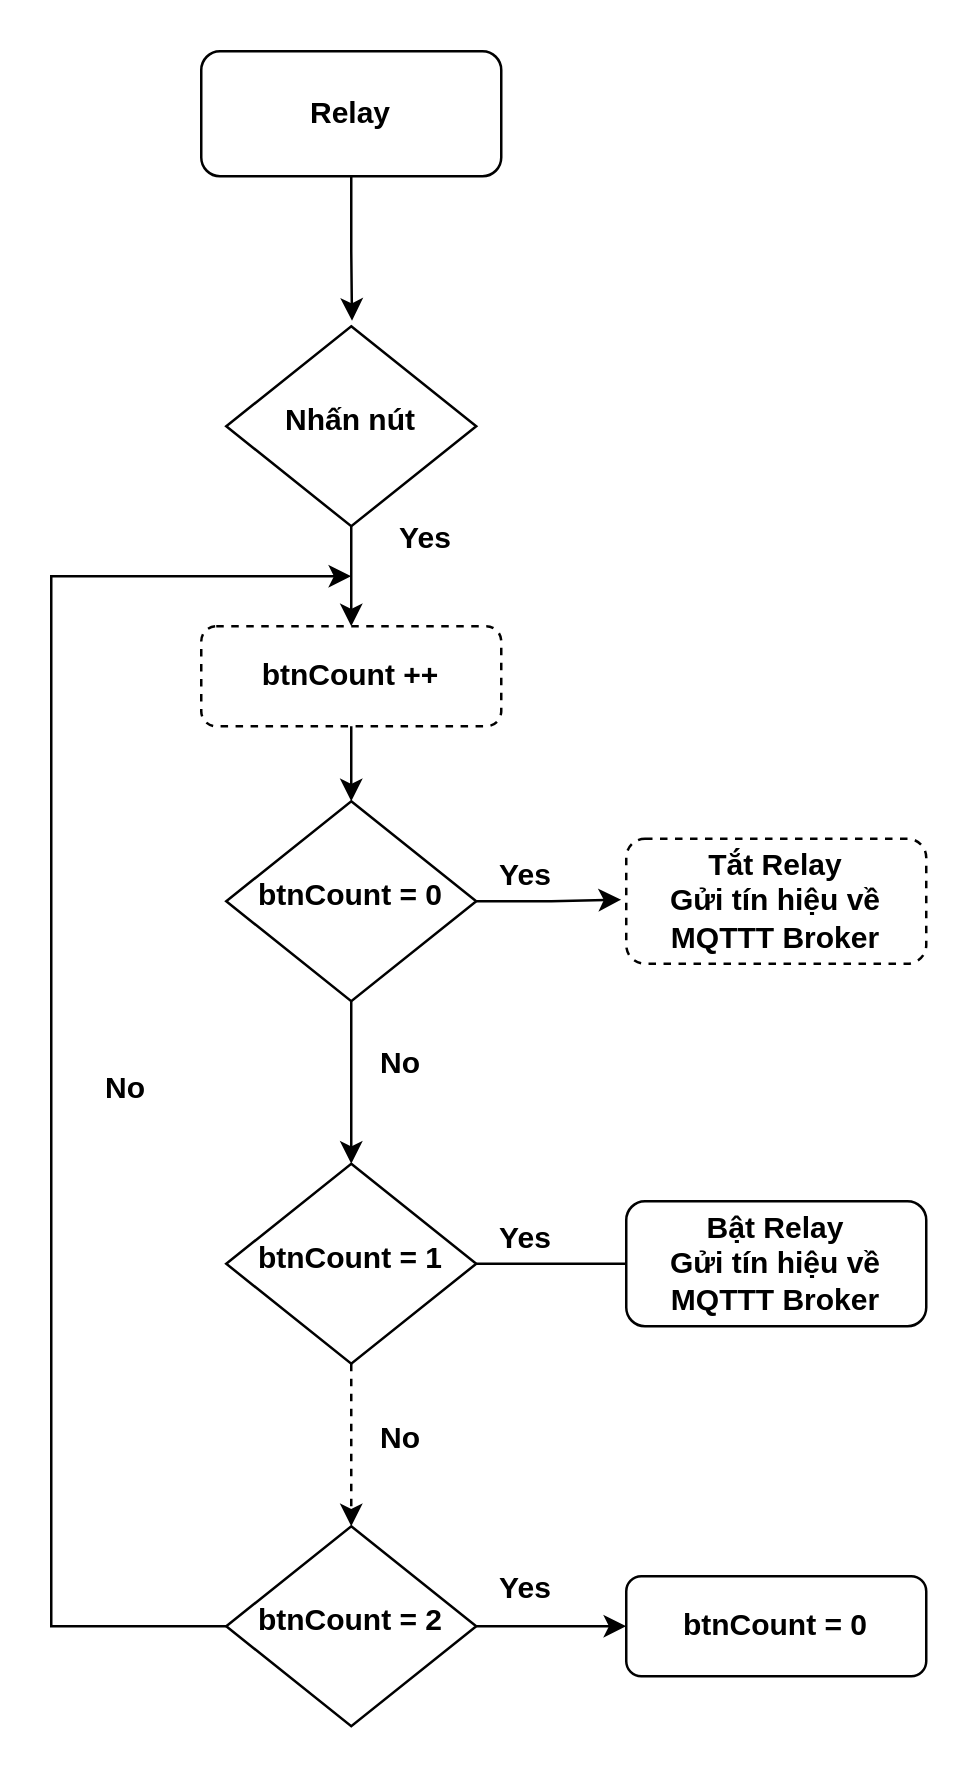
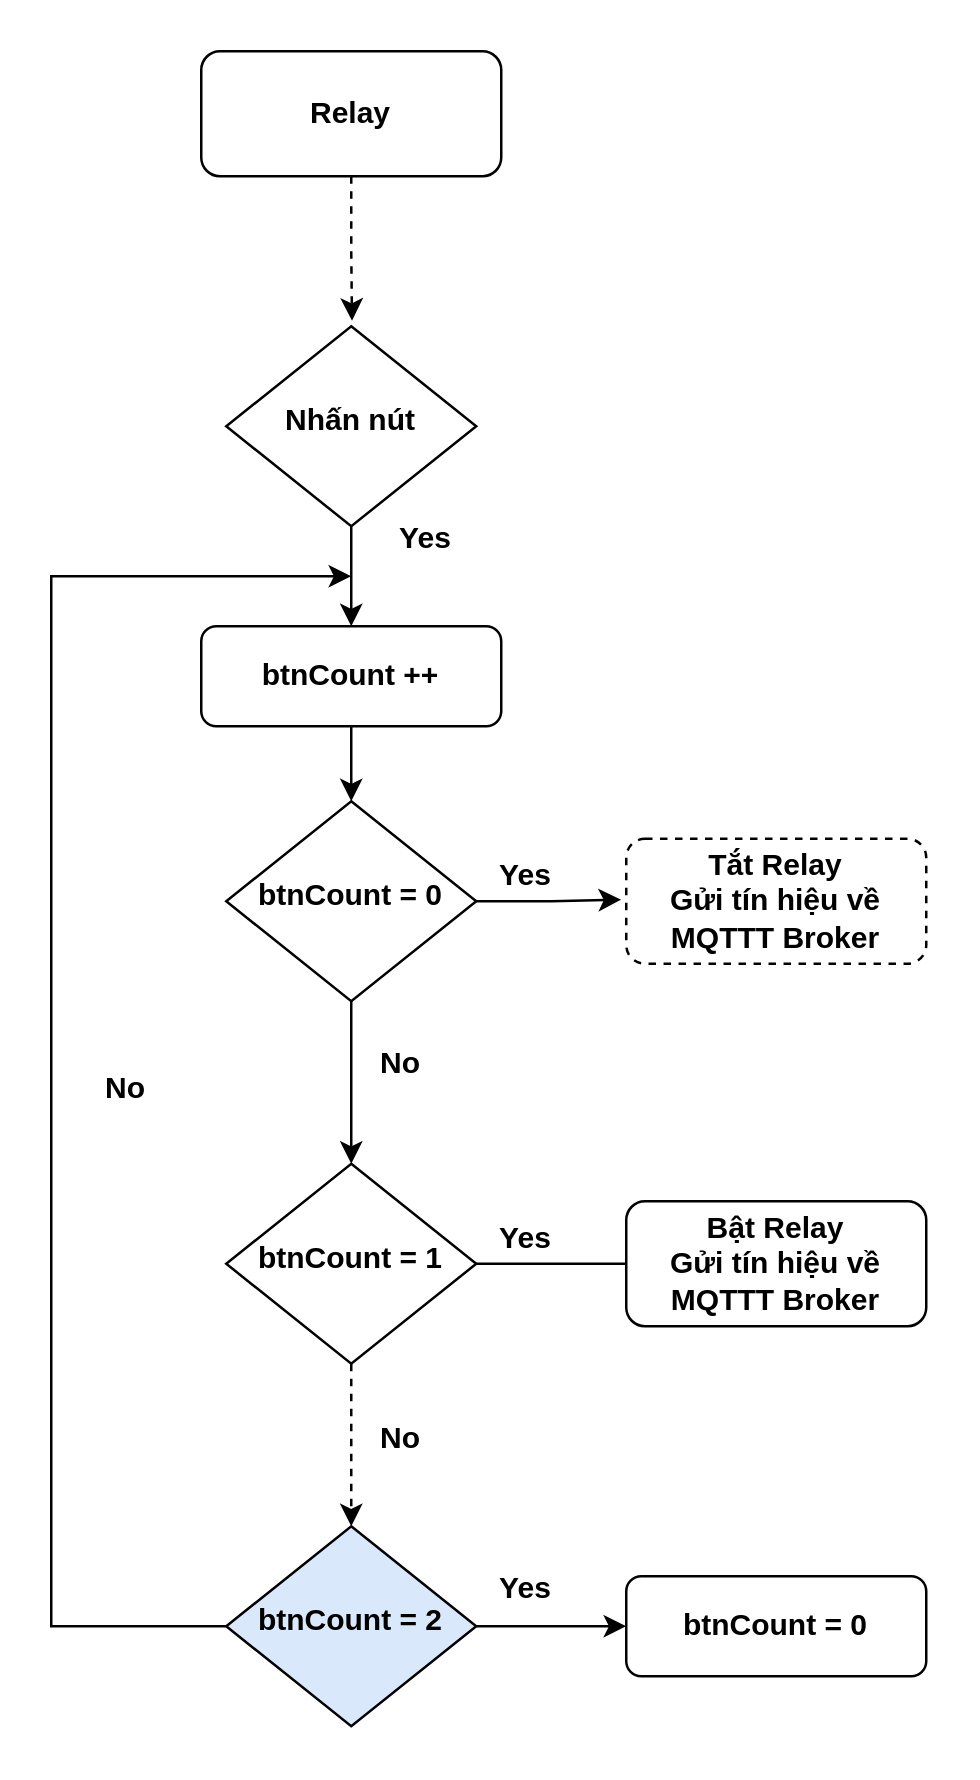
(351, 237) -> (351, 237)
(351, 676) -> (351, 676)
(351, 1626) -> (351, 1626)
